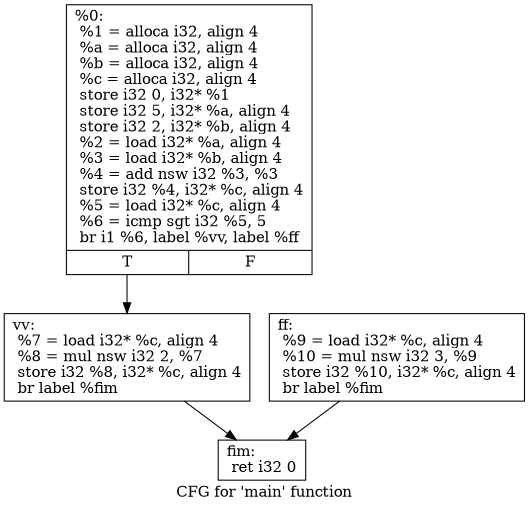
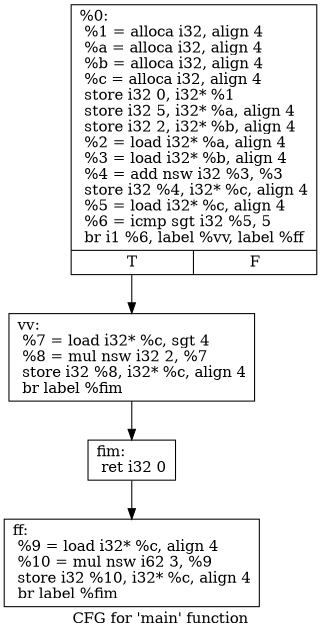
(116, 341) -> (114, 341)
(378, 357) -> (113, 562)
(318, 417) -> (132, 494)
